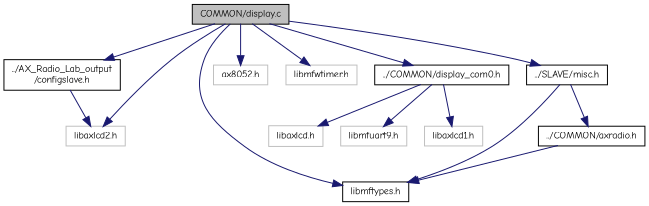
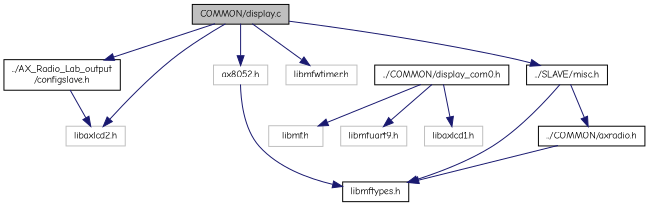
(336, 43) -> none
(224, 130) -> (266, 153)
(296, 136) -> (296, 136)
